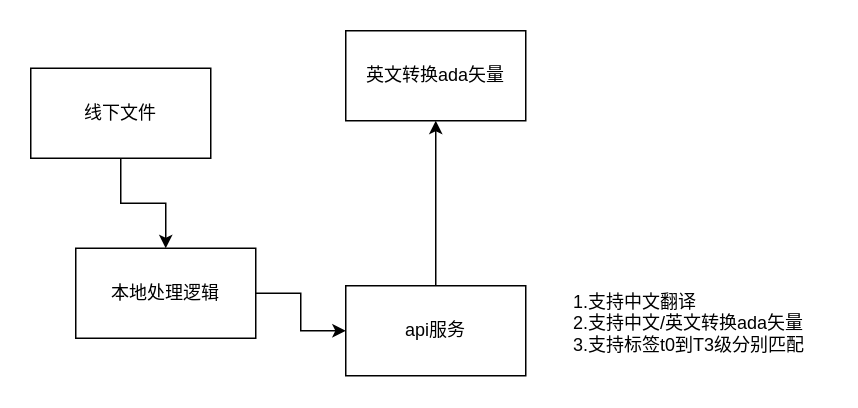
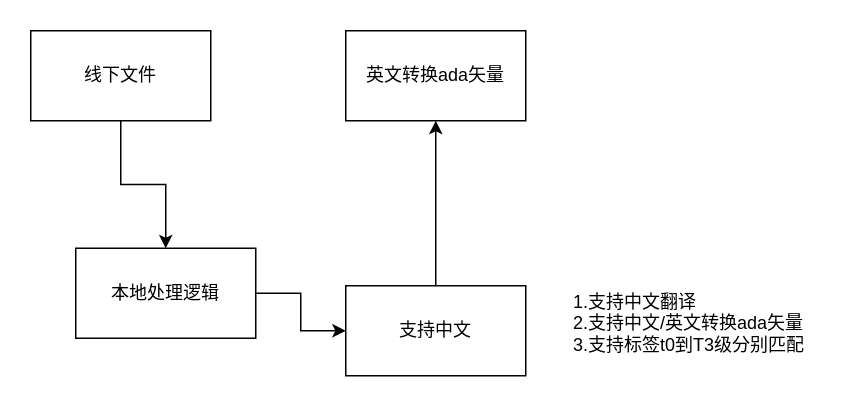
(121, 113) -> (121, 76)
(436, 331) -> (436, 331)
